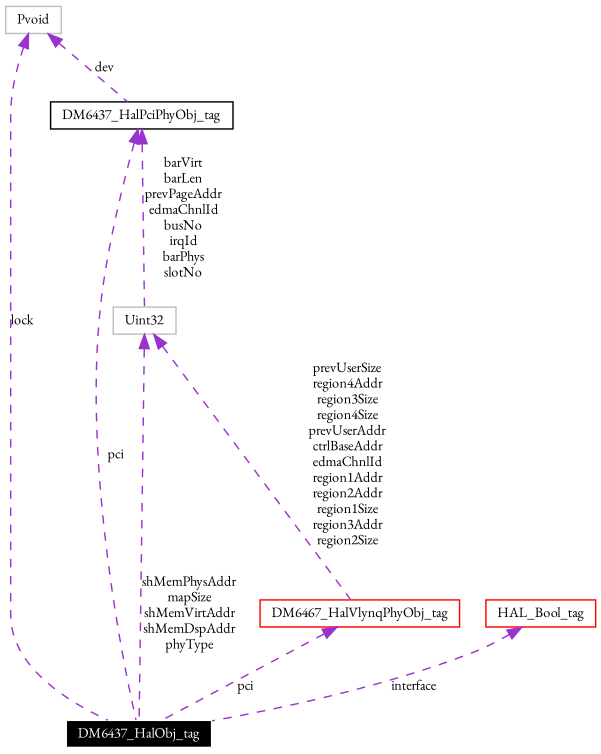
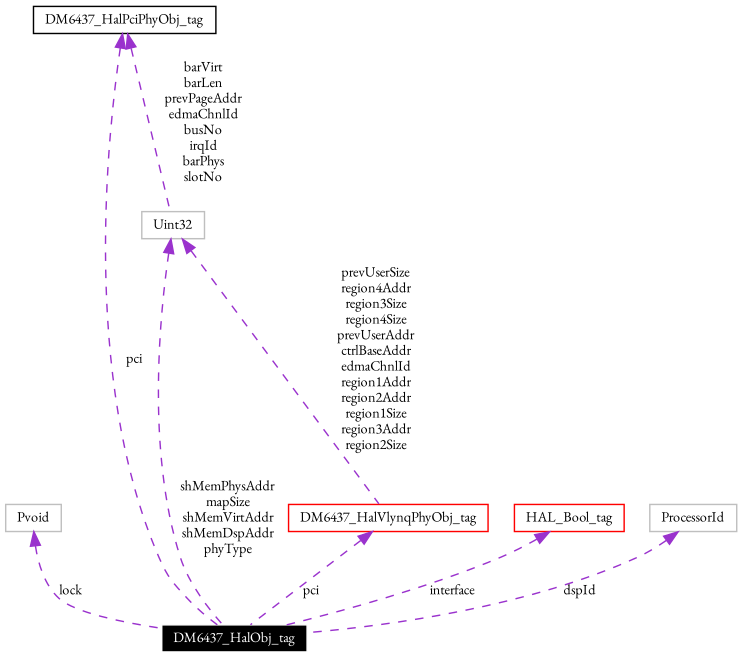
(93, 72) -> none
none -> (693, 518)
(360, 613) -> (388, 518)
